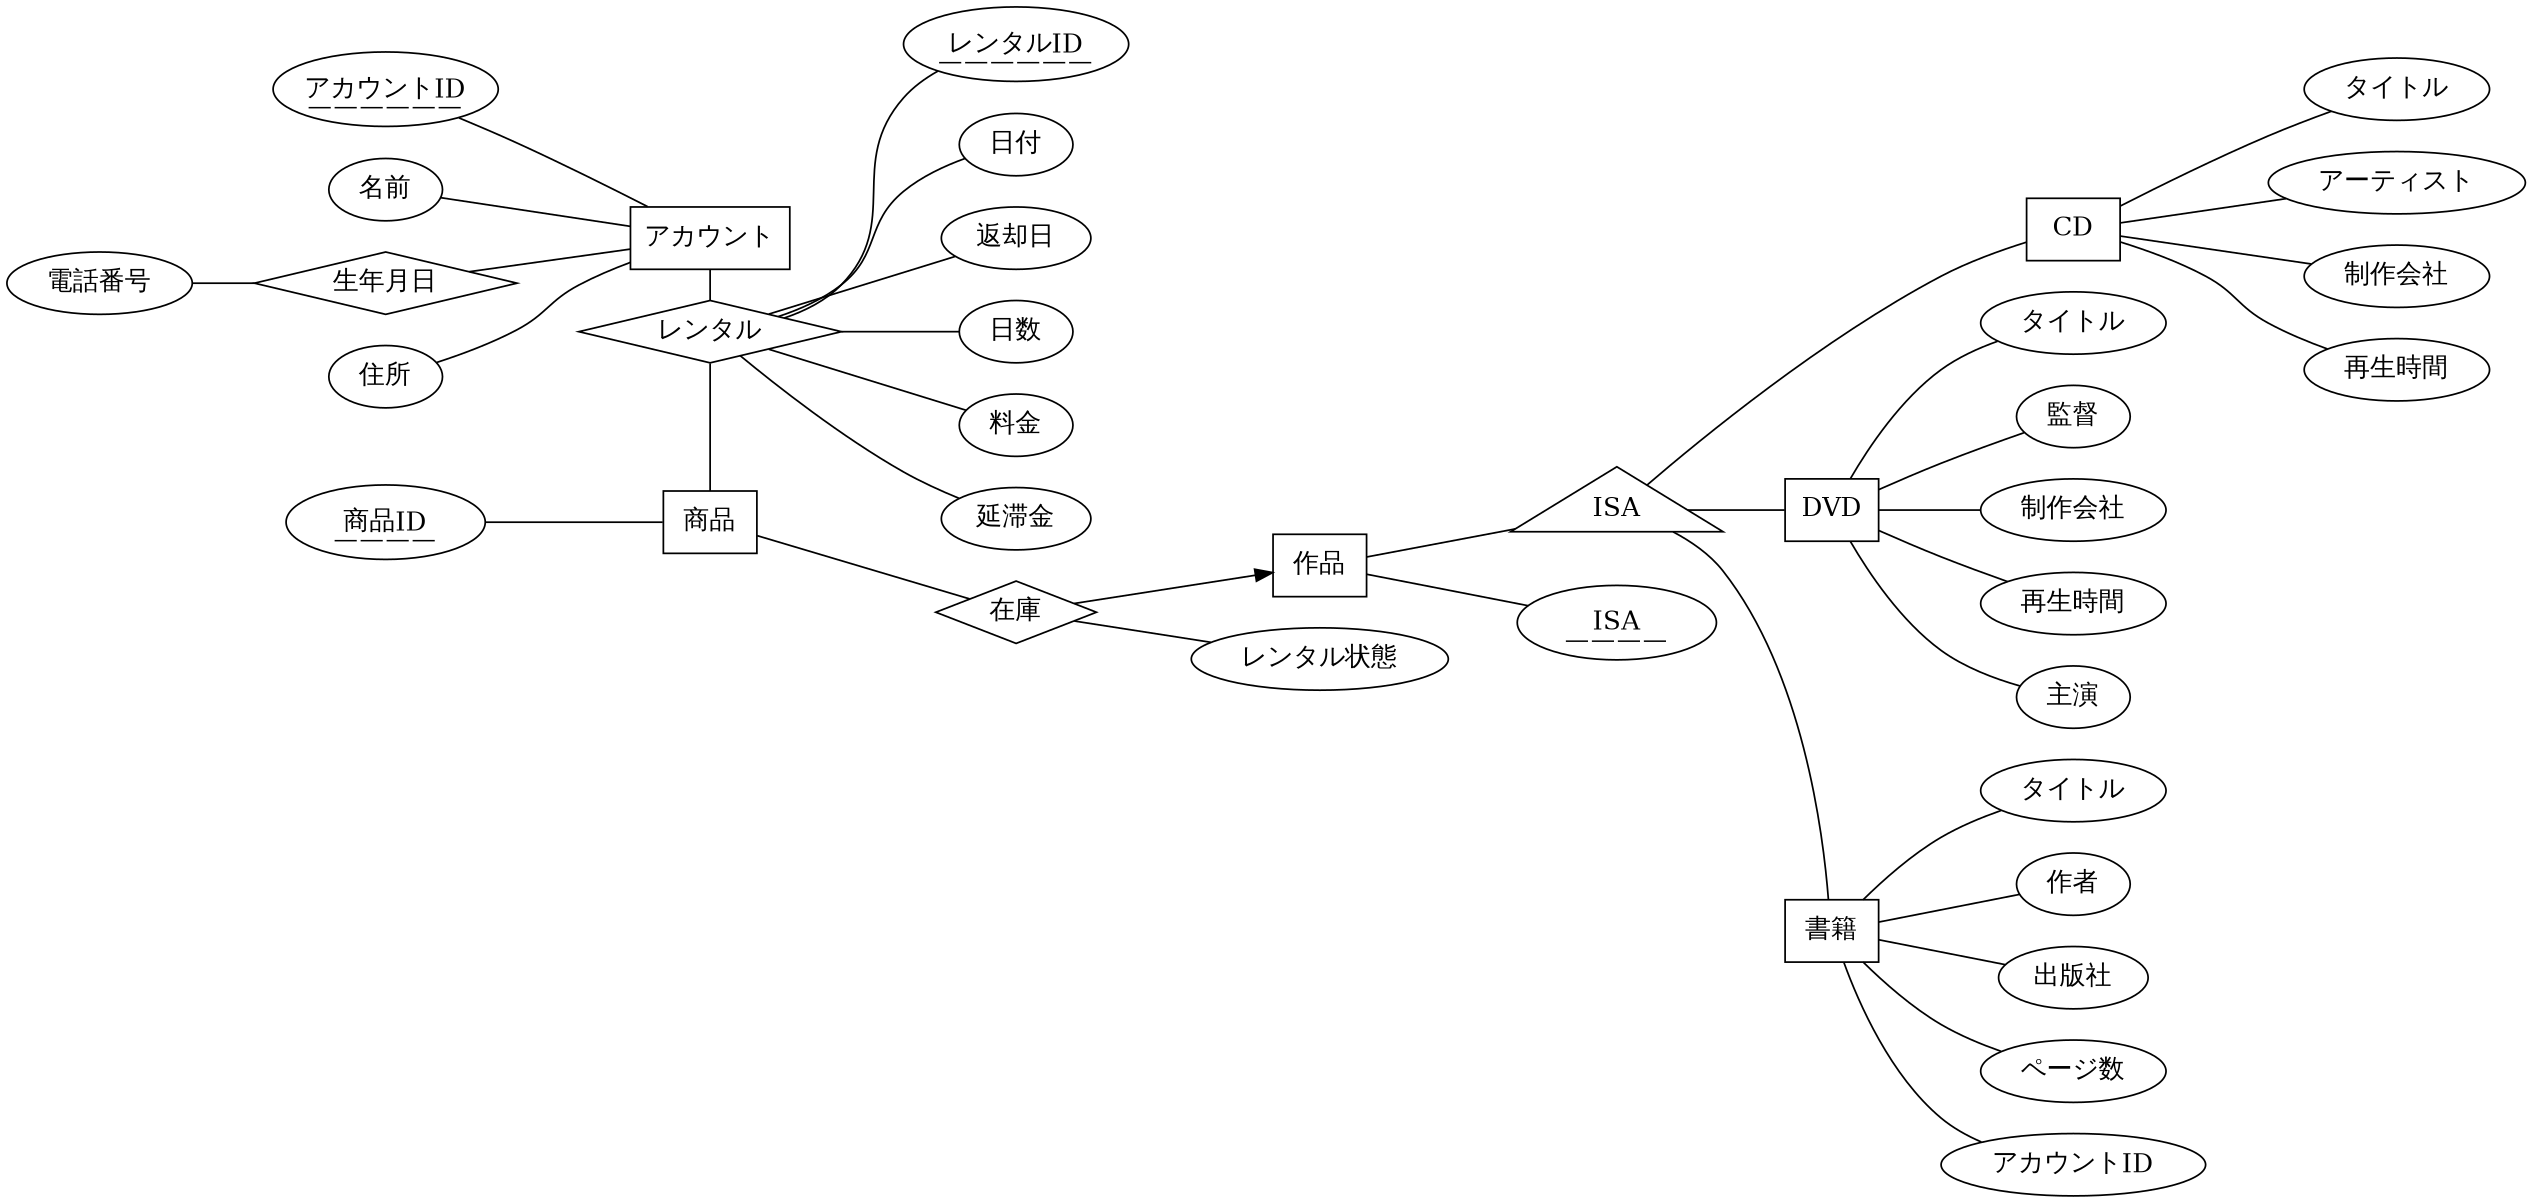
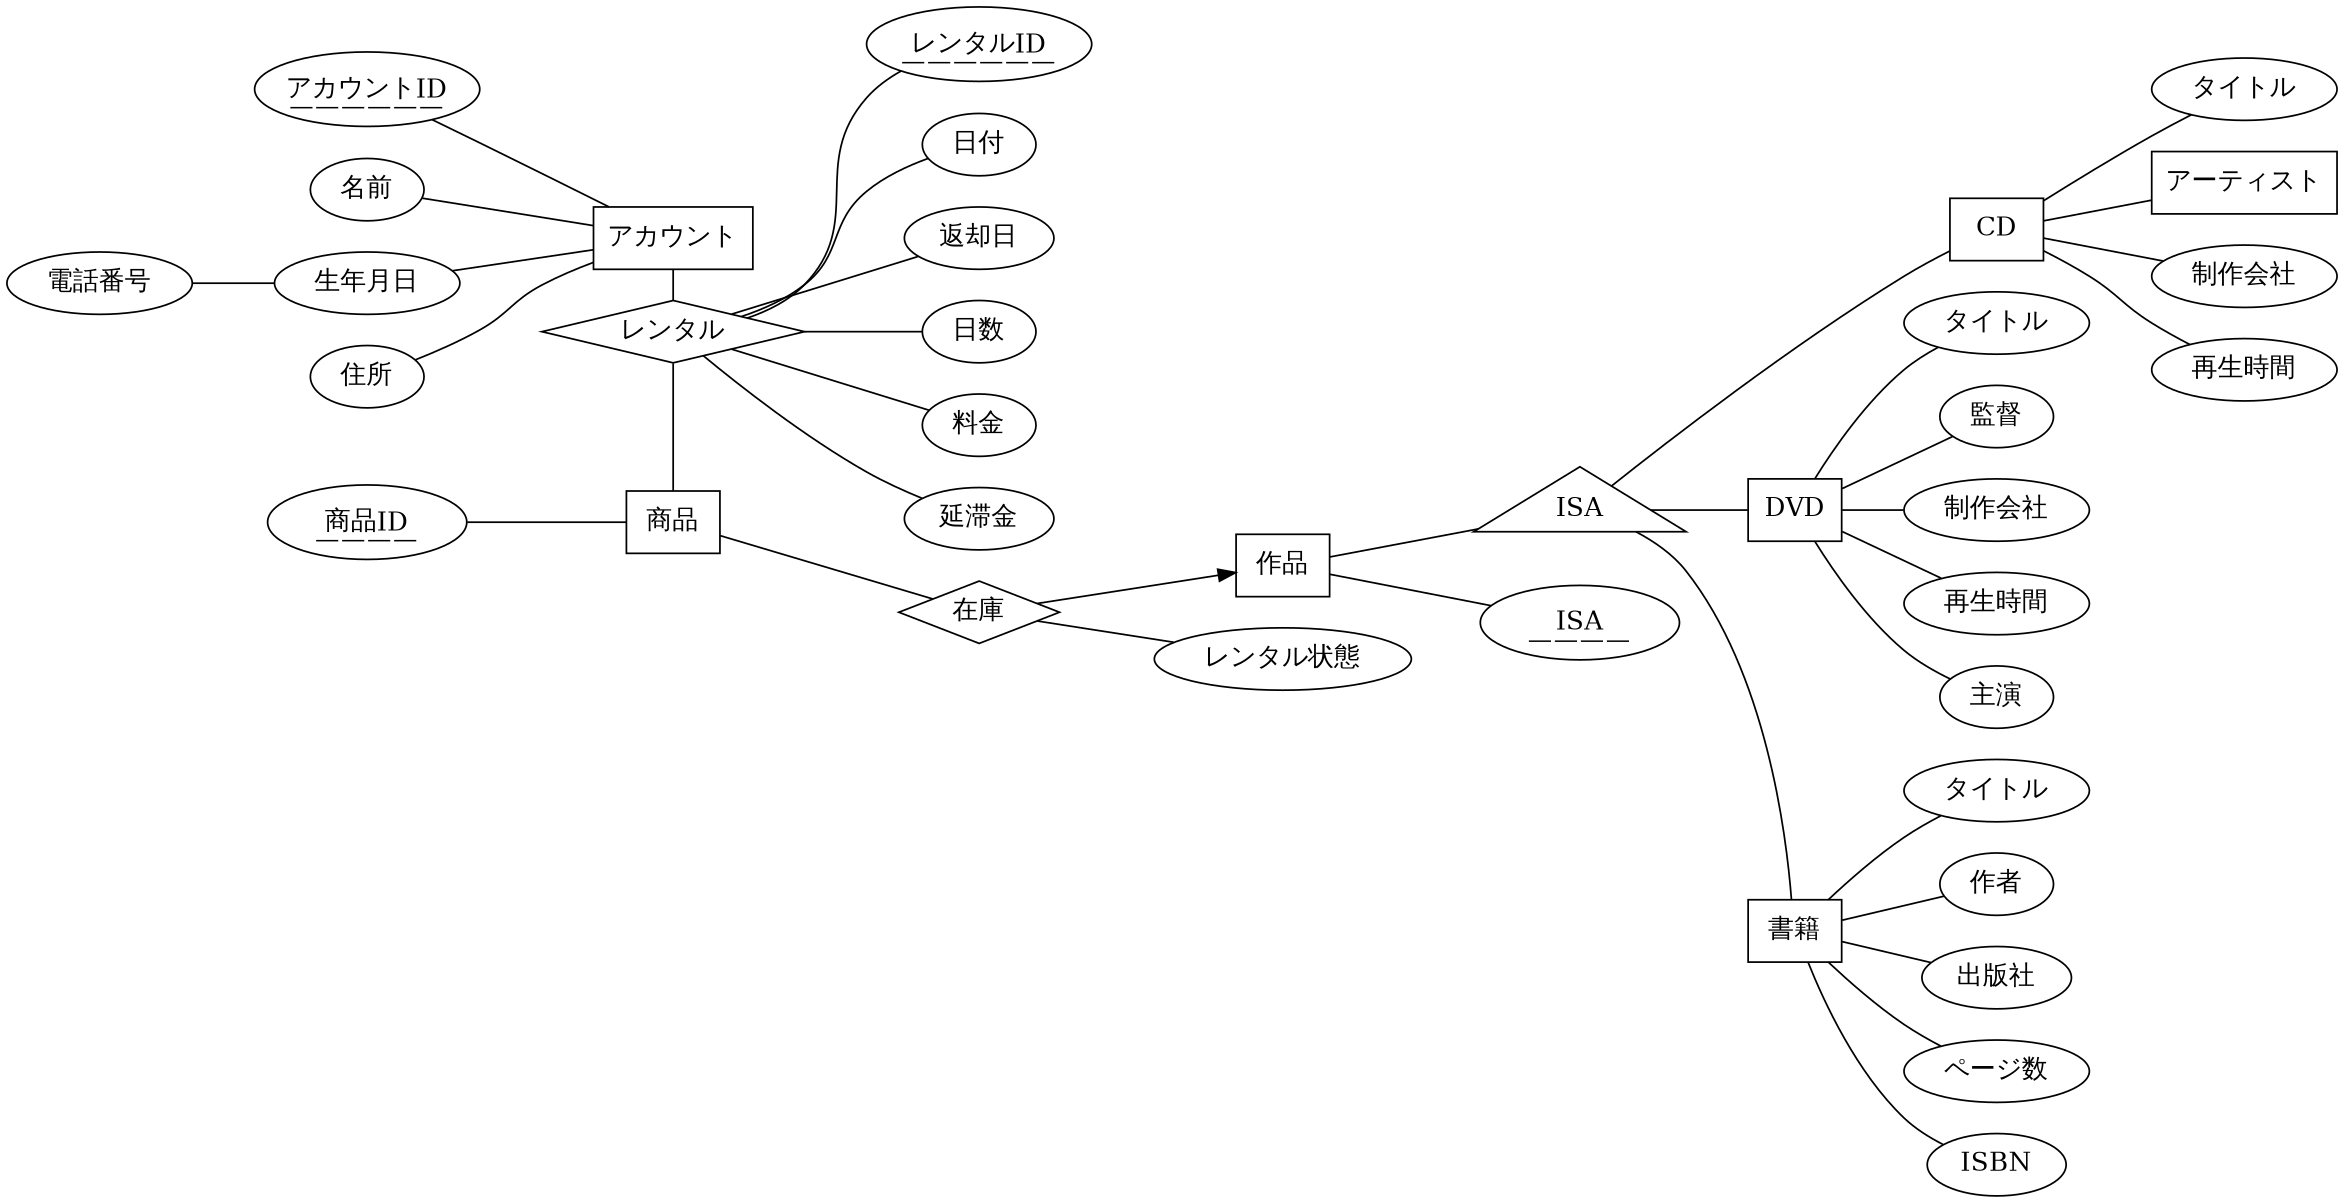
(2397, 183) -> (2244, 183)
(386, 283) -> (367, 283)
(2073, 1165) -> (1997, 1165)
